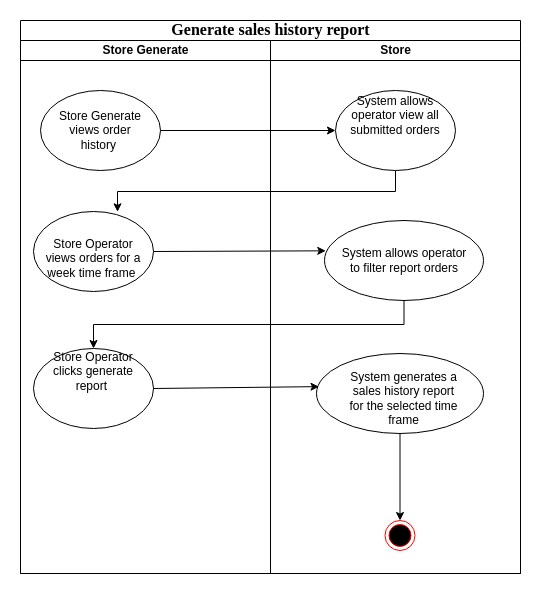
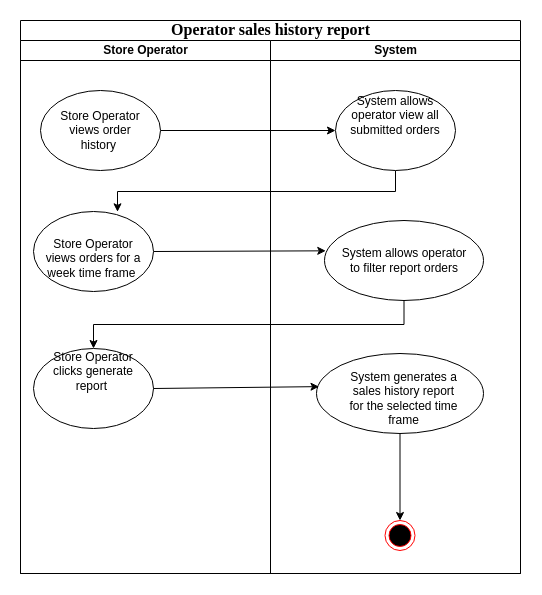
(271, 31) -> (271, 31)
(146, 51) -> (146, 51)
(396, 51) -> (396, 51)
(101, 131) -> (101, 131)
